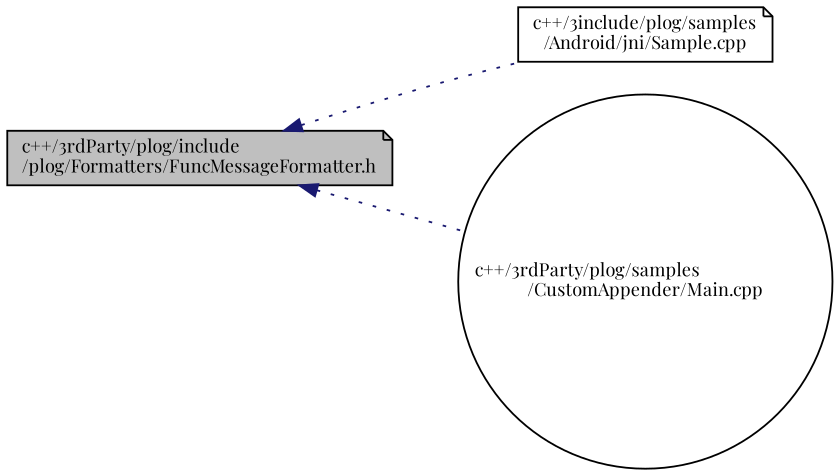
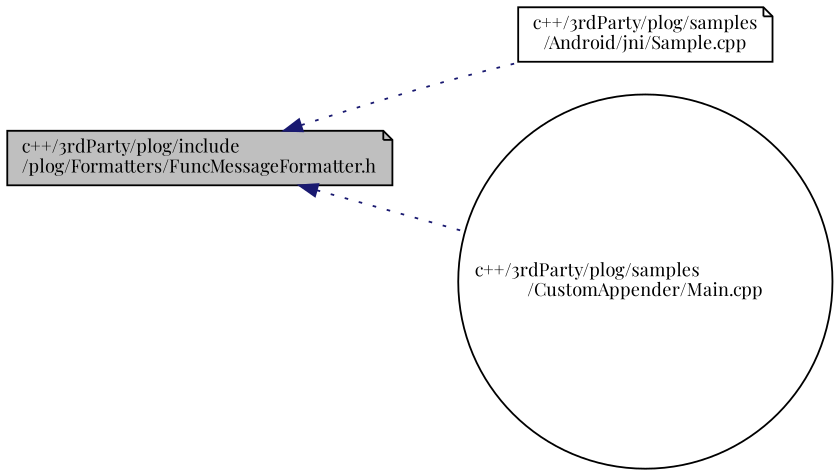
(645, 35) -> (645, 35)
